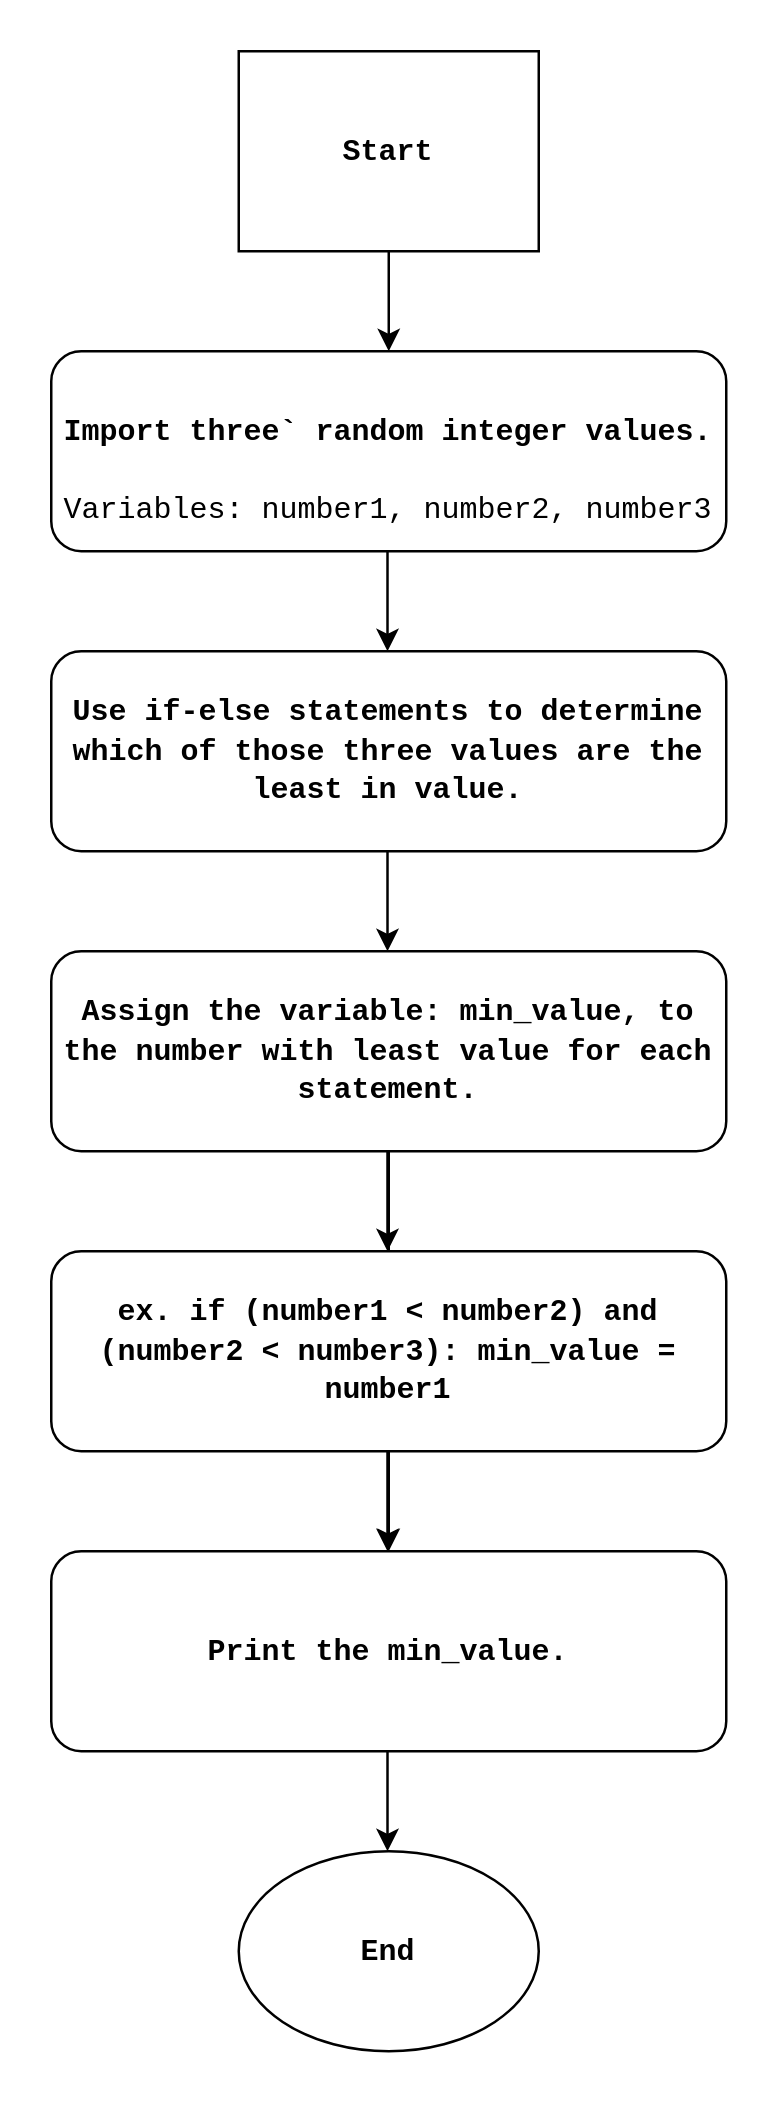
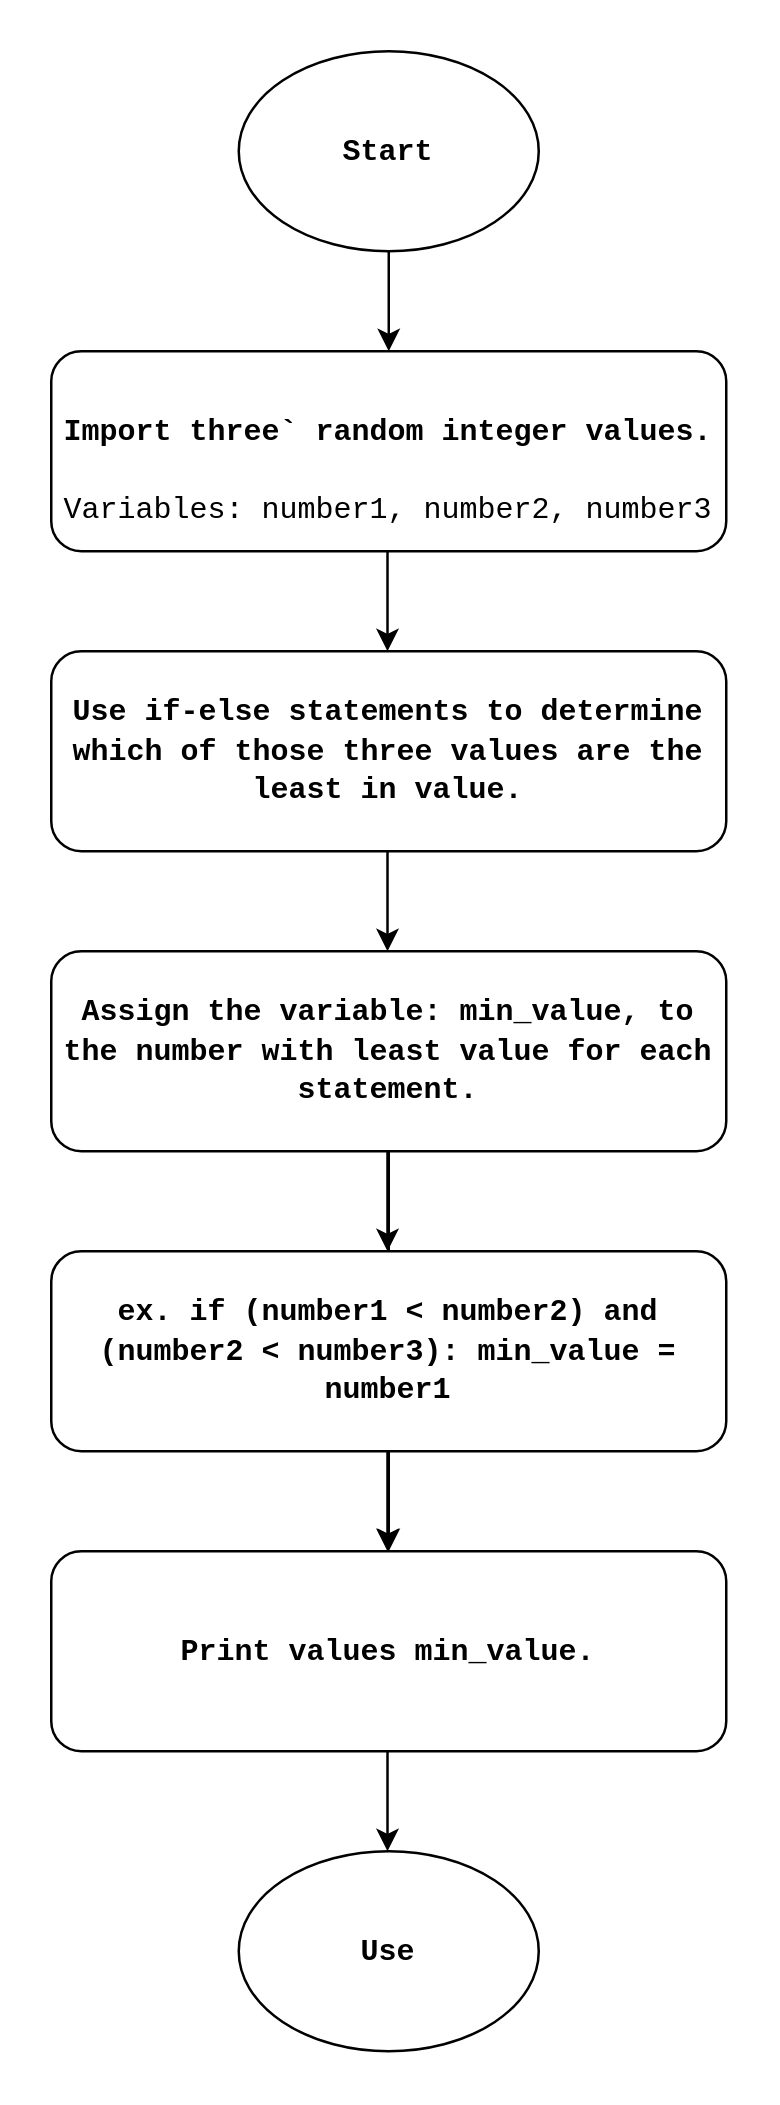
(389, 151) -> (389, 151)
(389, 1651) -> (389, 1651)
(389, 1951) -> (389, 1951)
